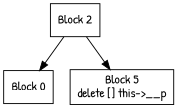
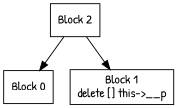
(122, 87) -> (122, 87)
